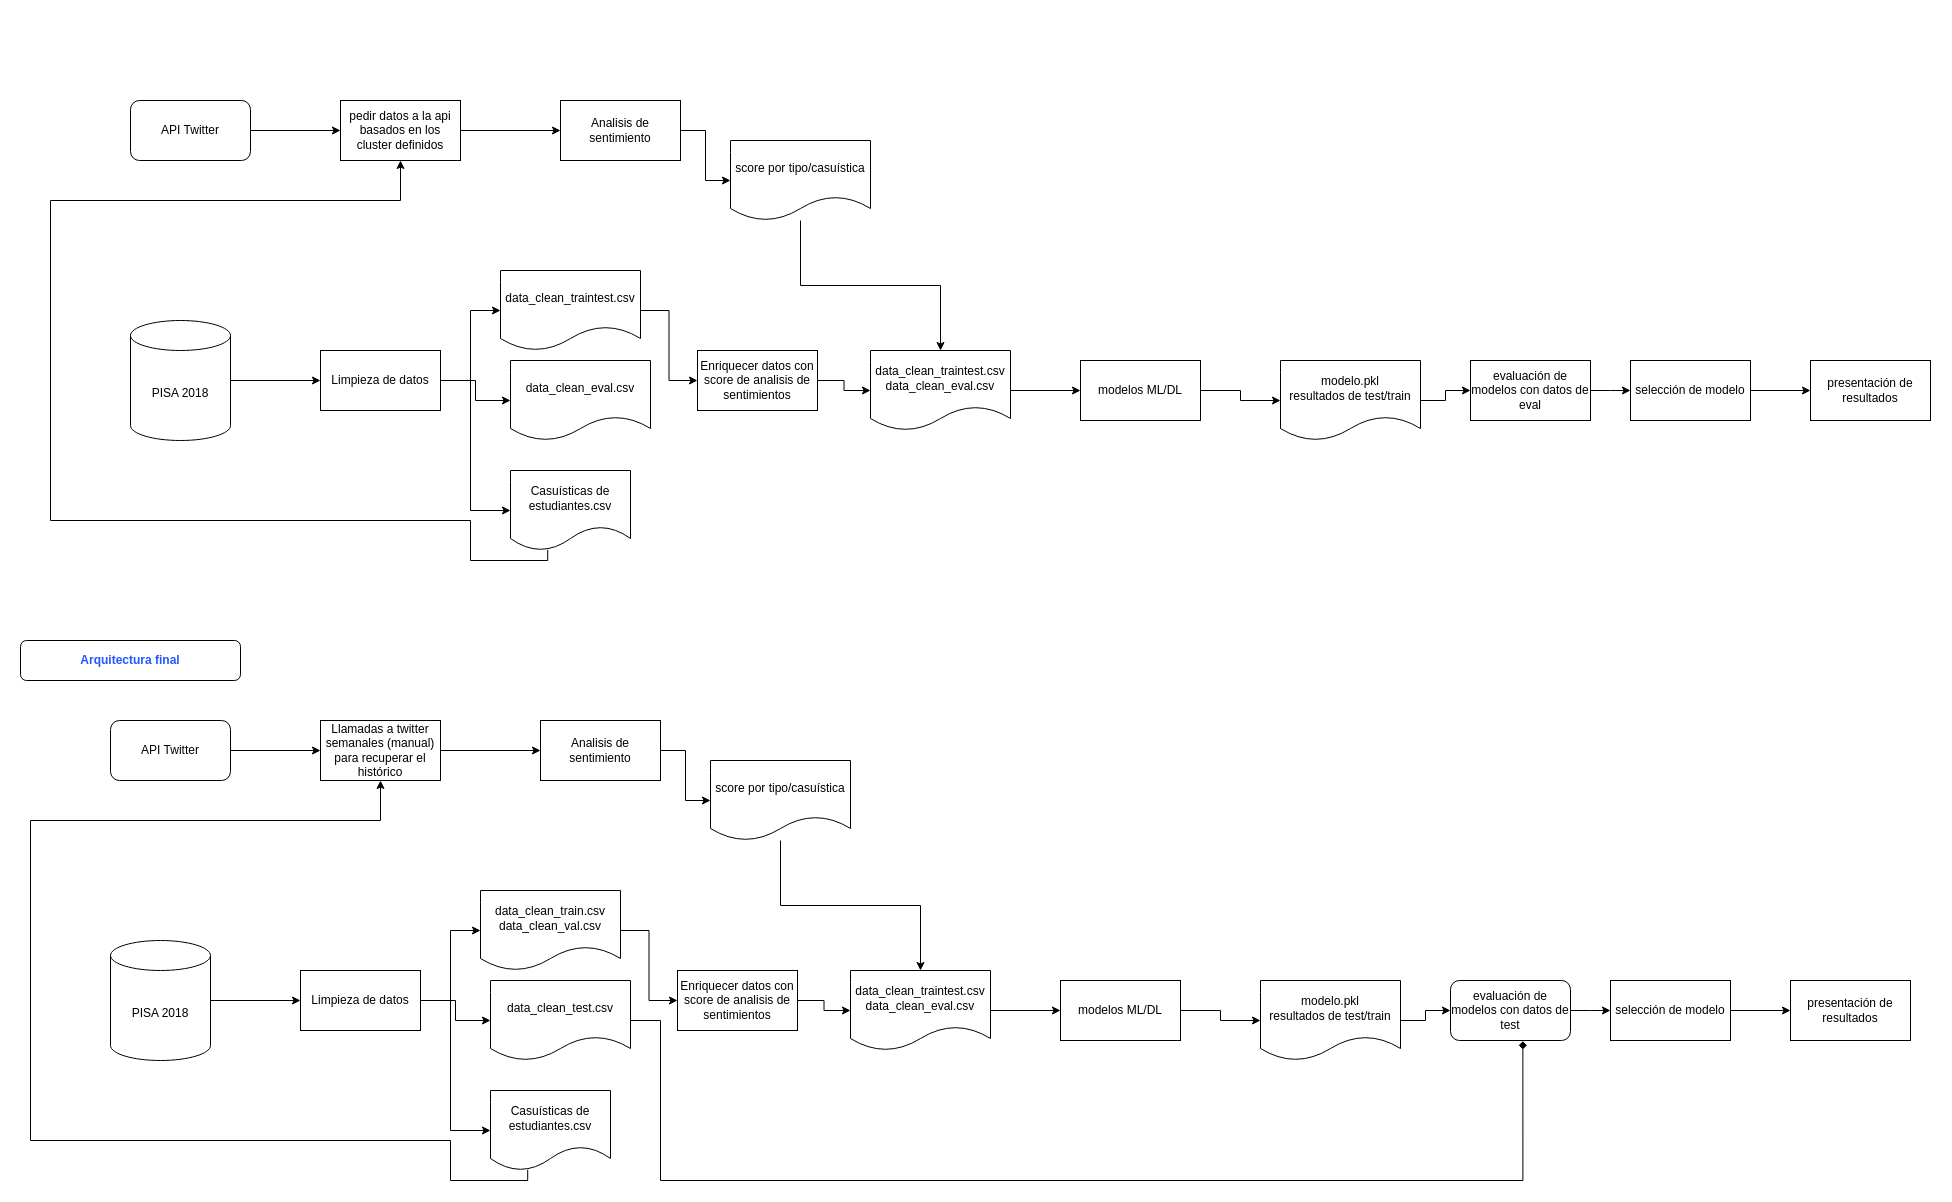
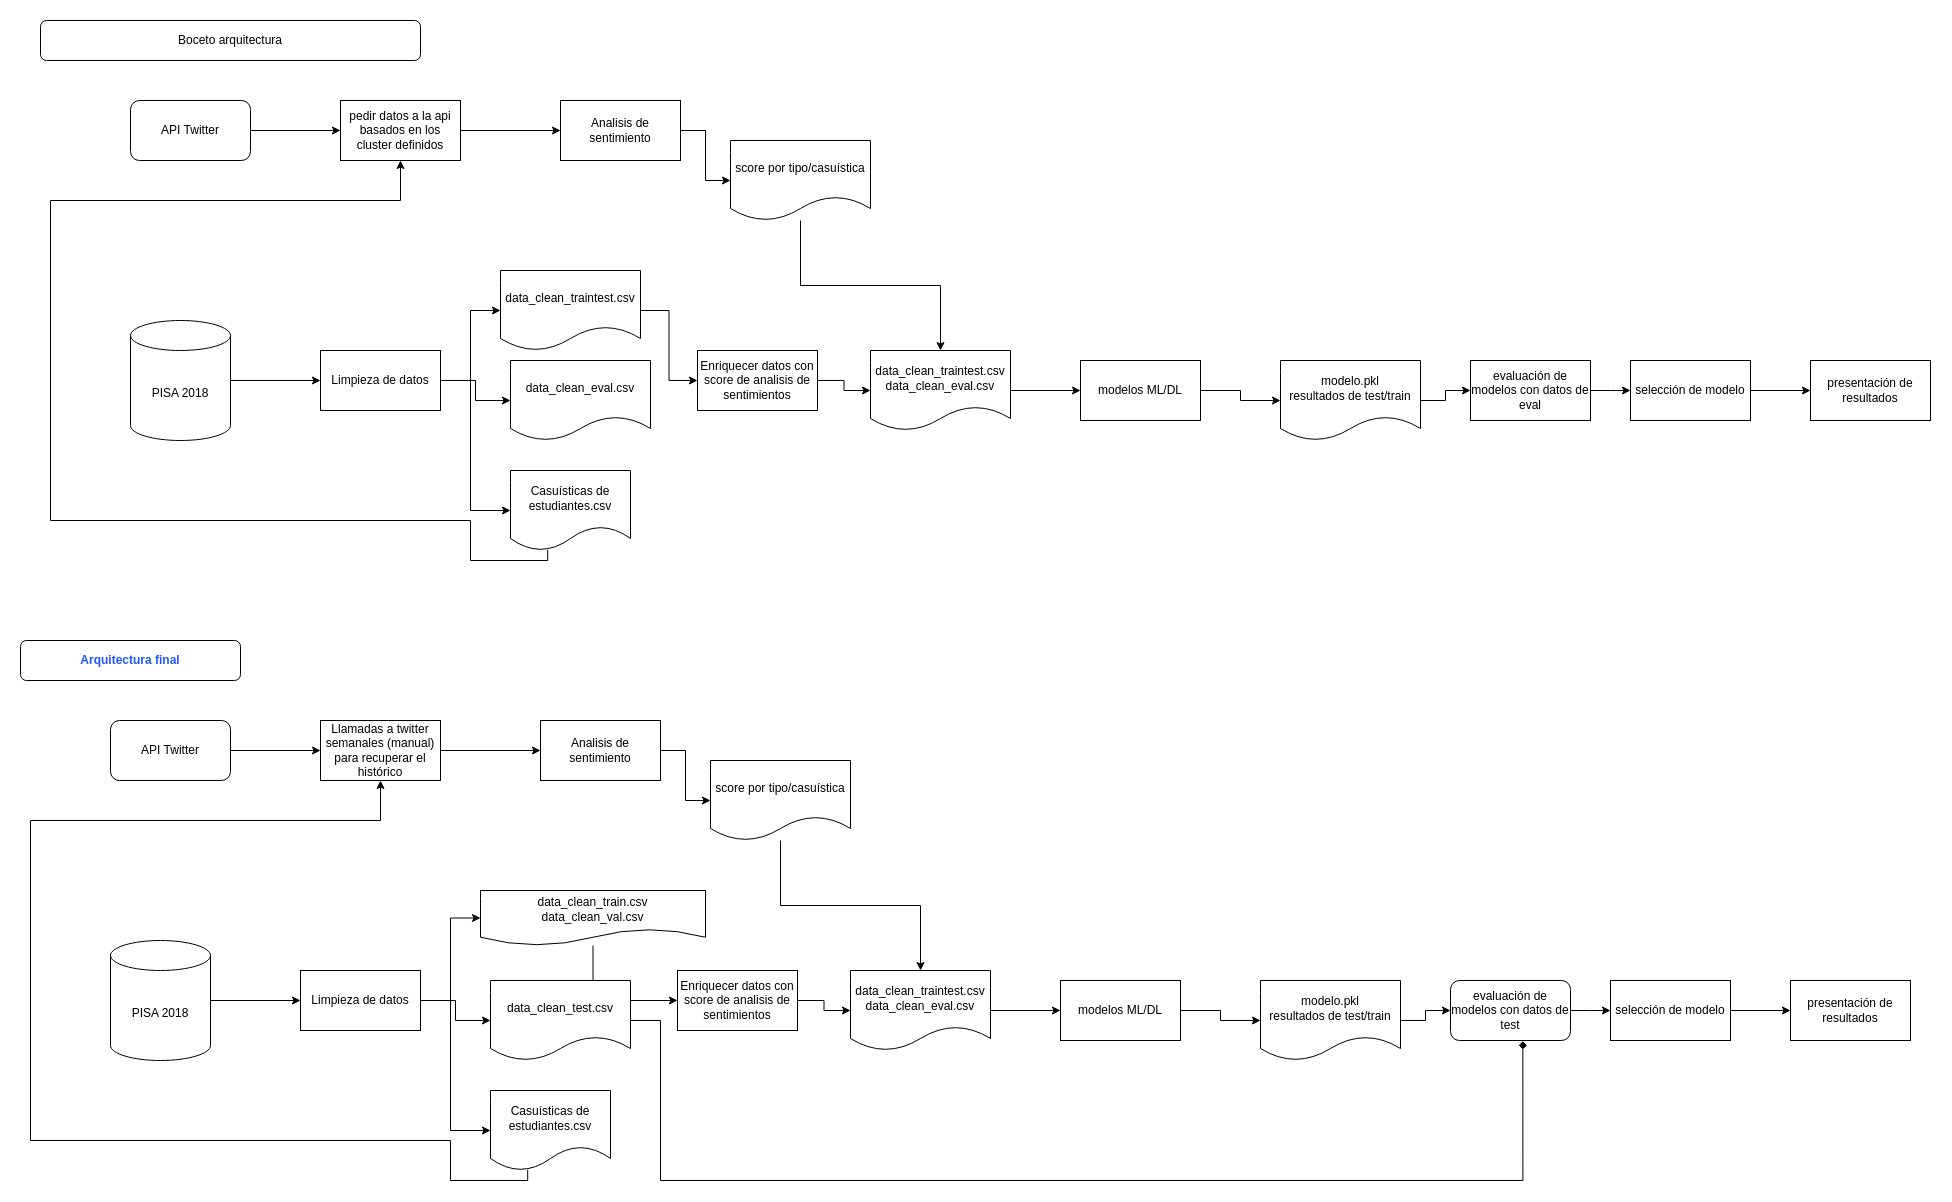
none -> (231, 41)
(551, 931) -> (593, 918)
